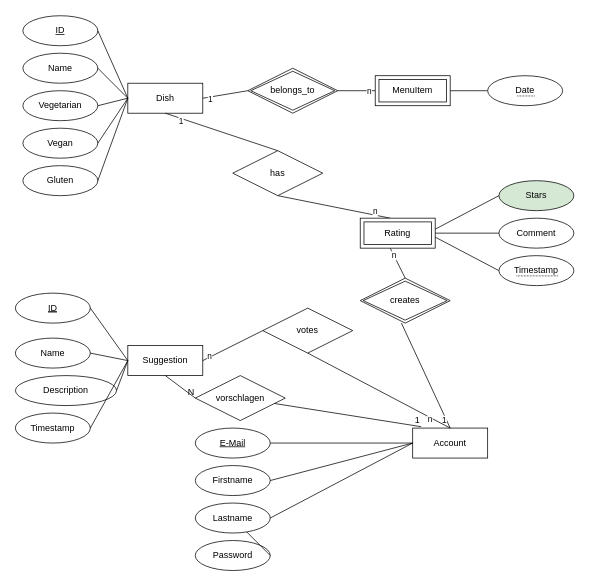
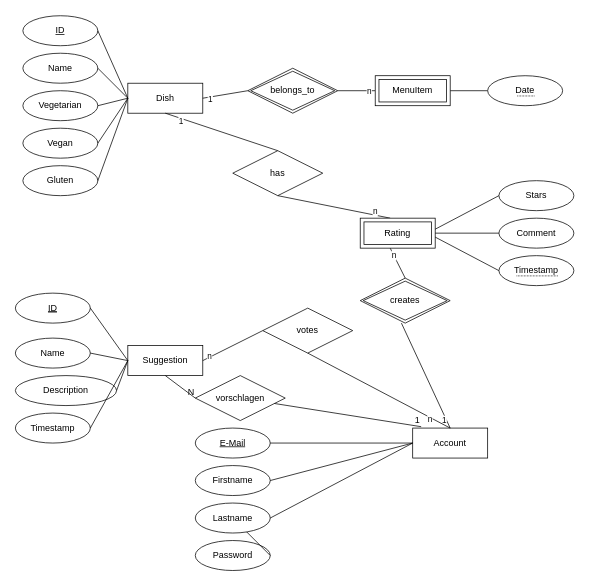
(537, 195) -> (537, 195)
